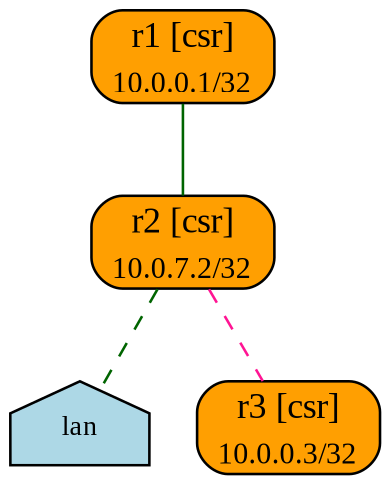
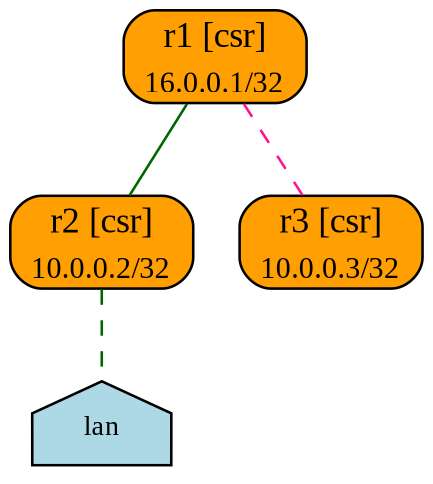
(183, 72) -> (215, 72)
(183, 258) -> (102, 258)
(236, 335) -> (273, 150)
